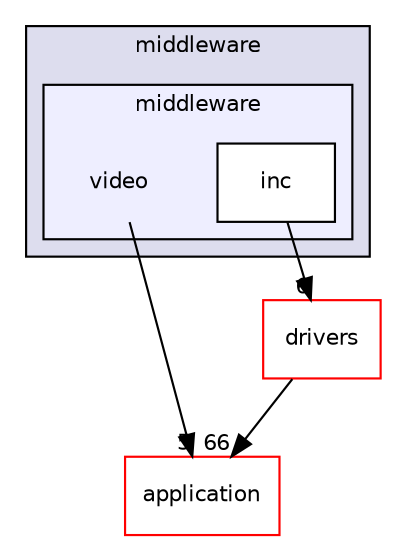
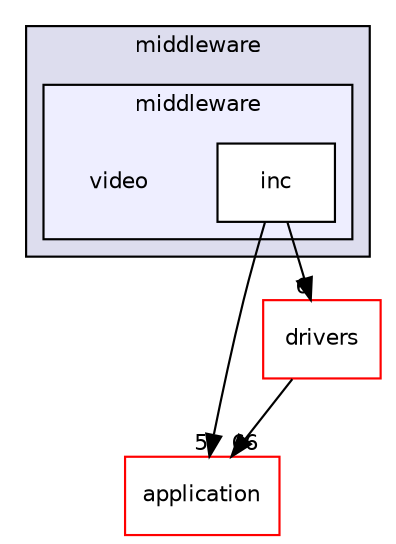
(158, 329) -> (237, 328)
